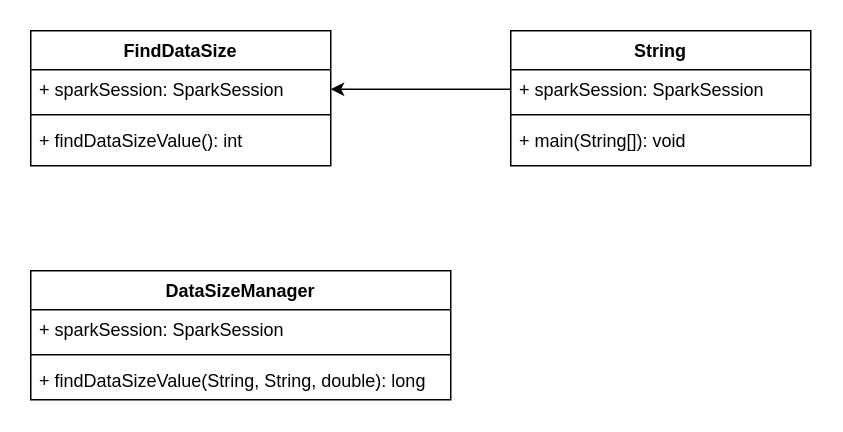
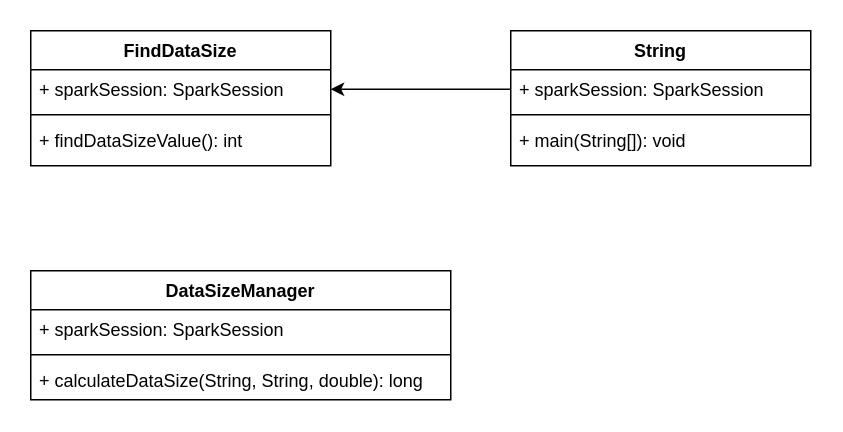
(253, 381) -> (253, 381)
